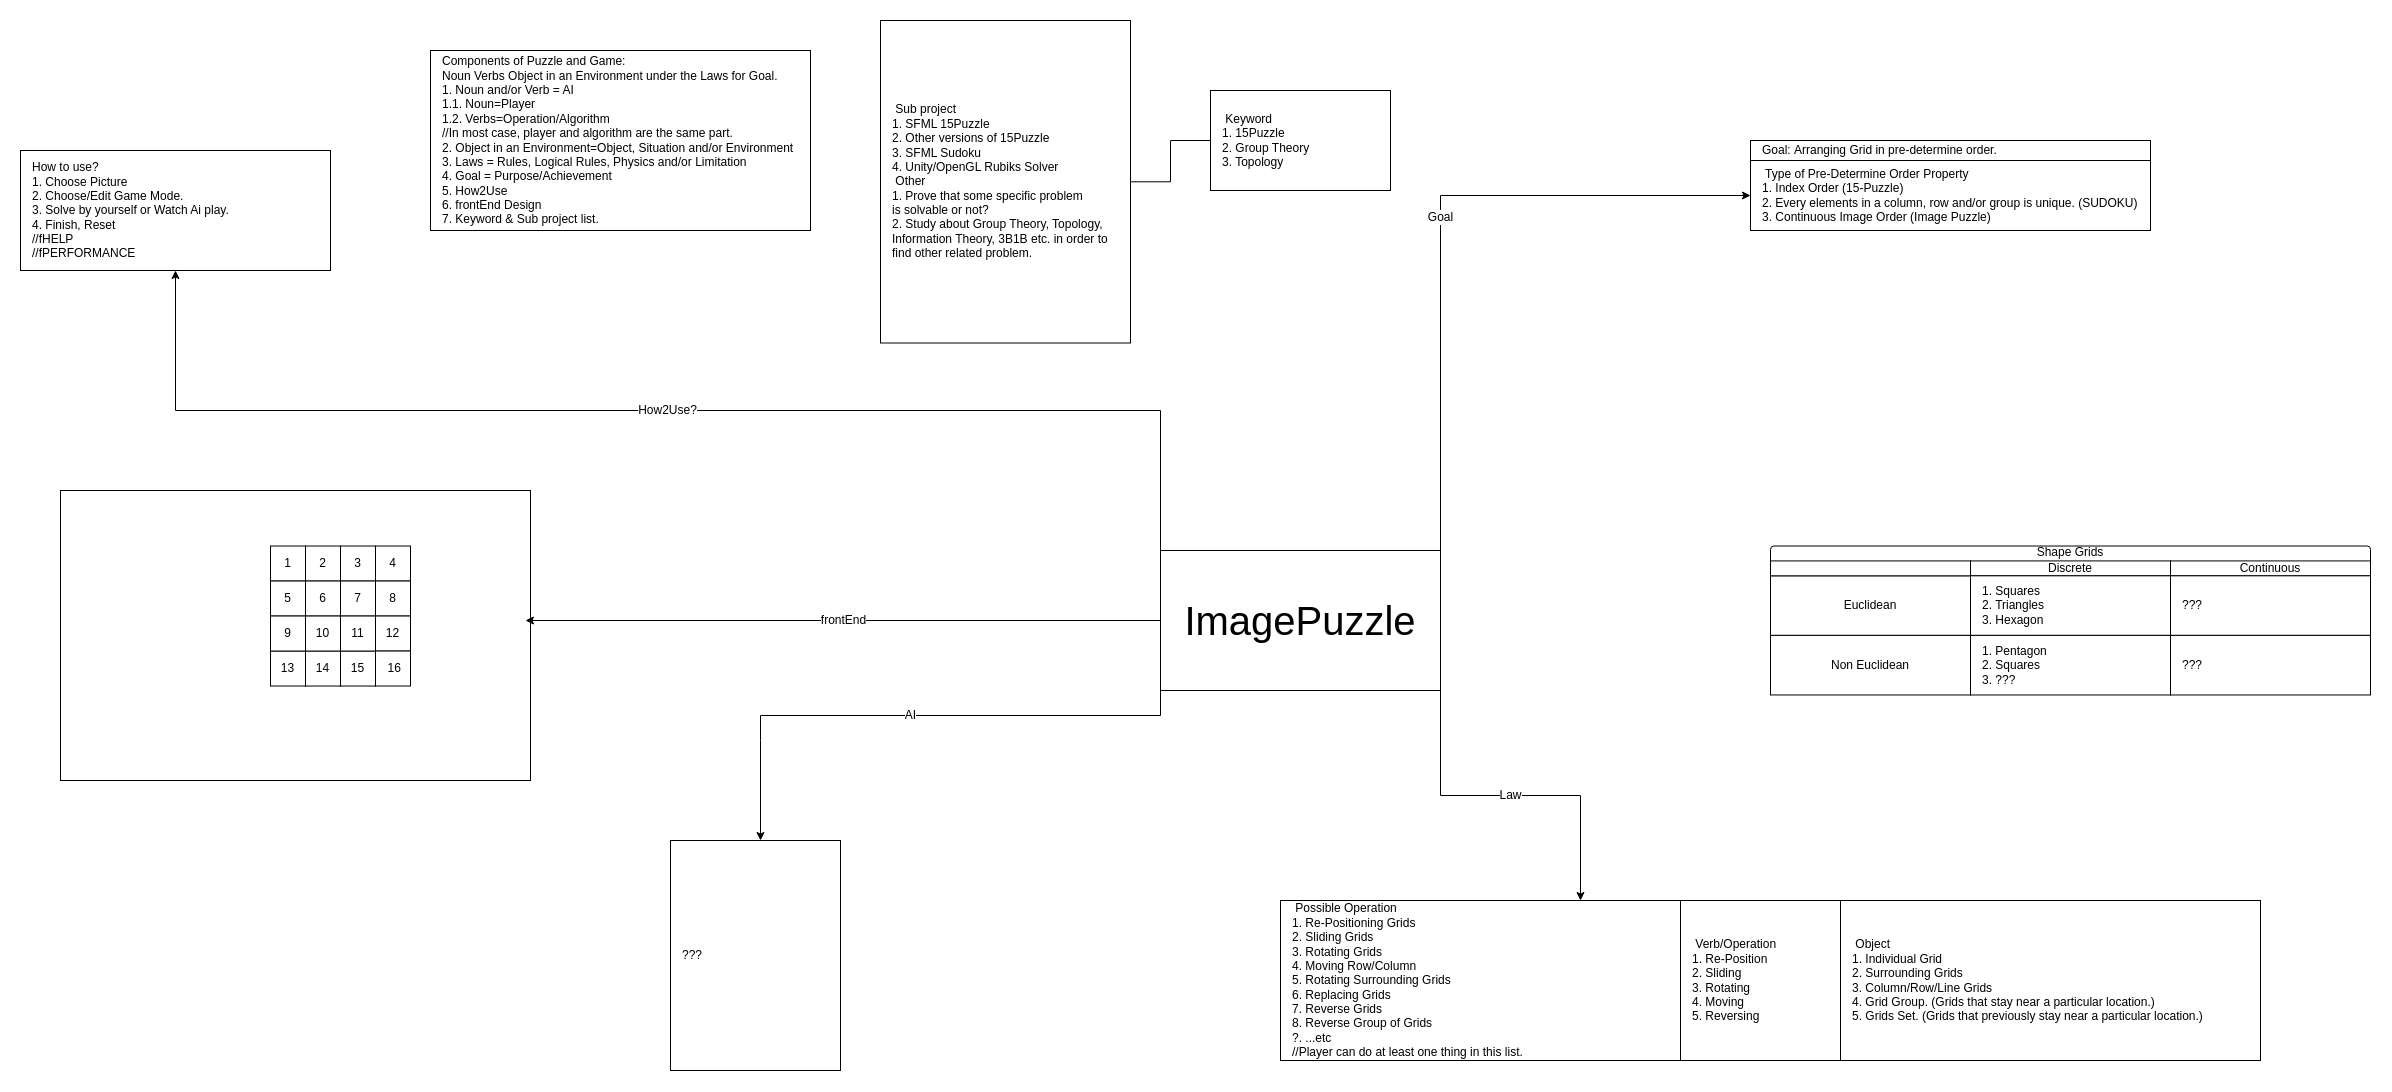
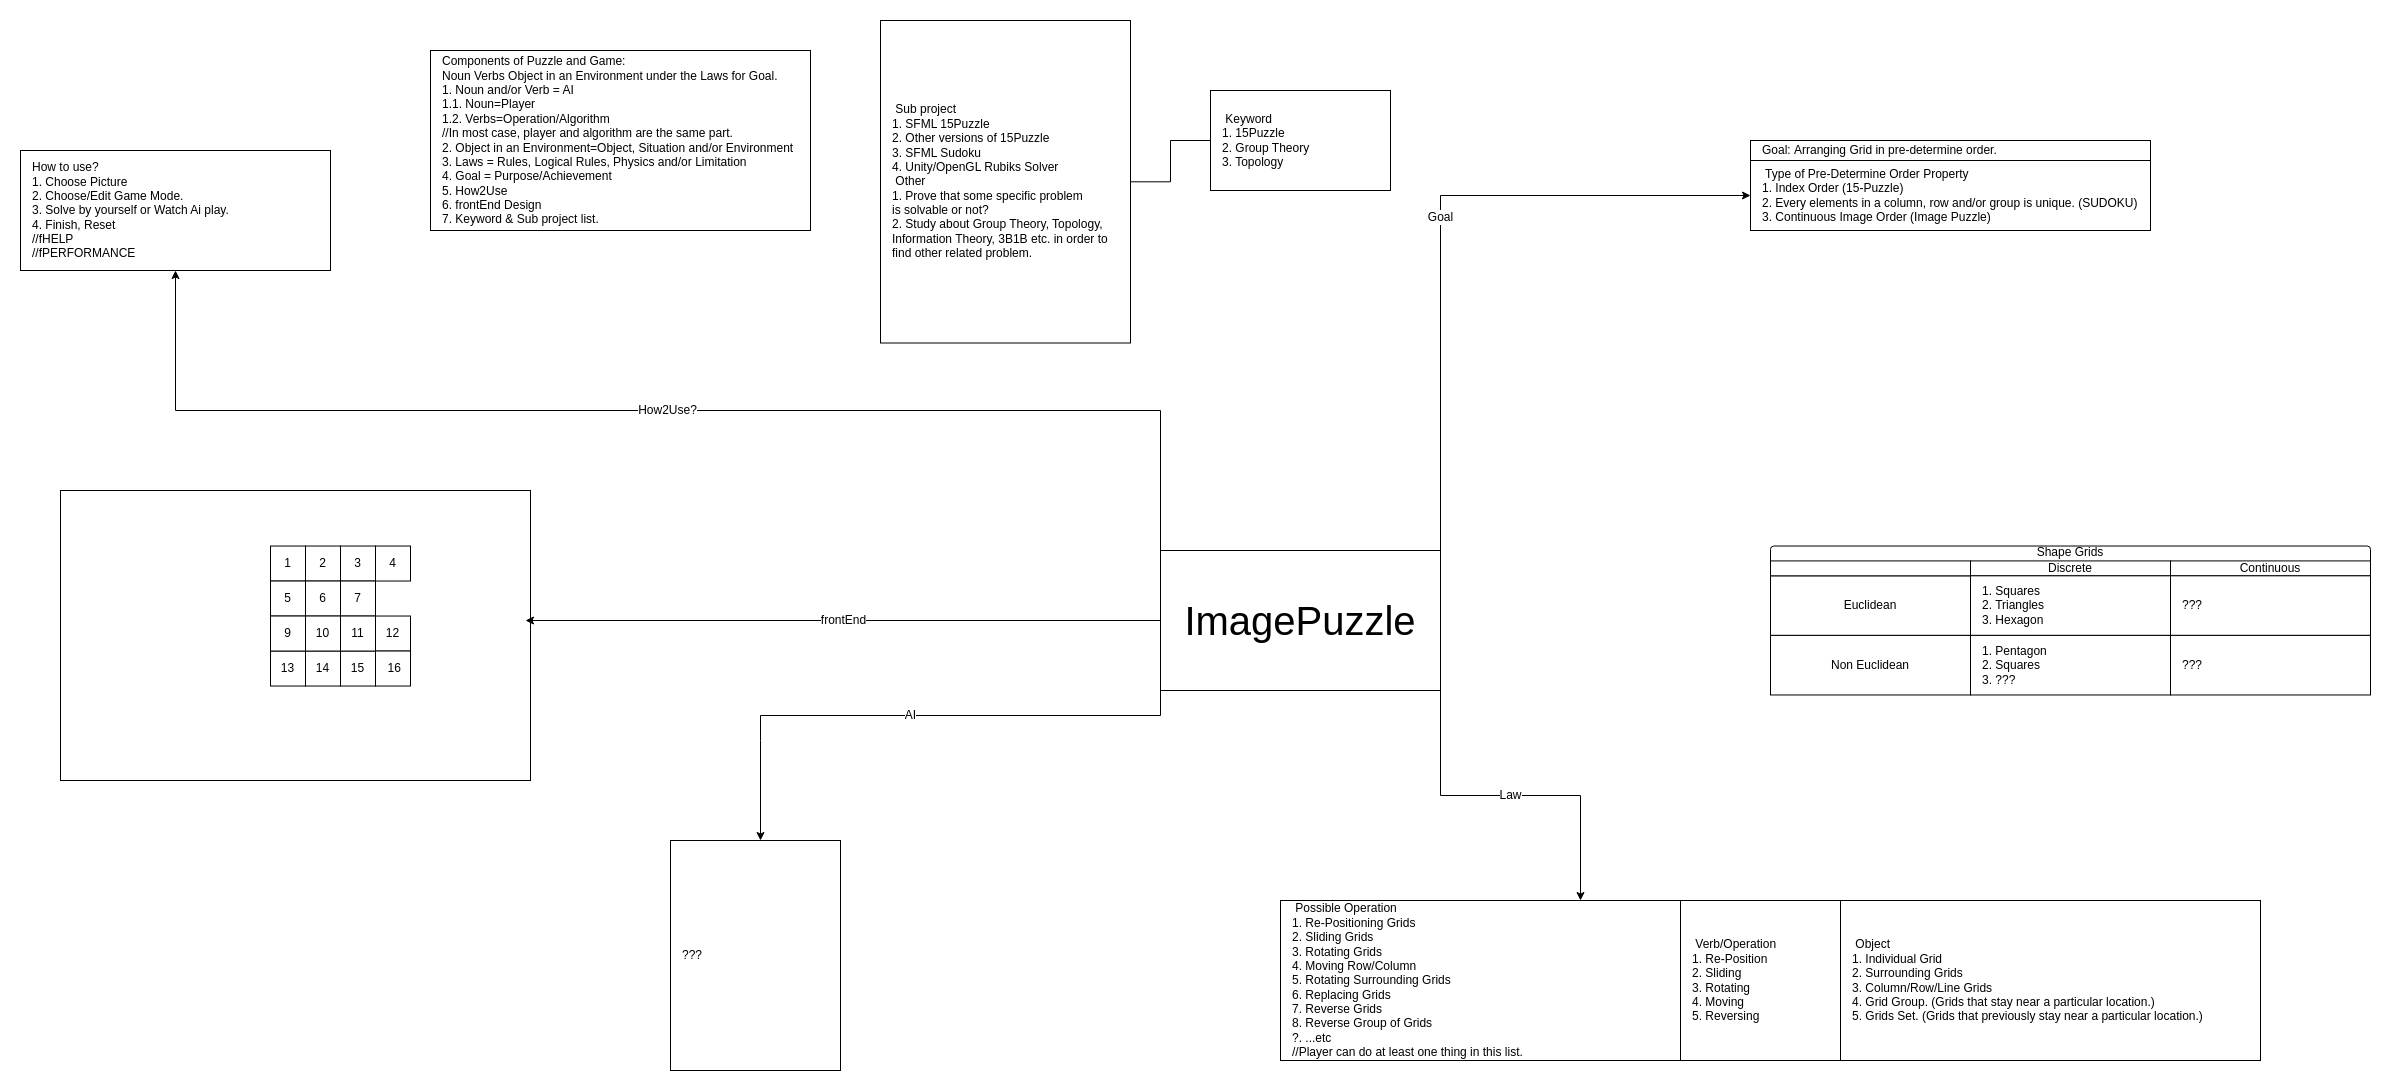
(393, 599) -> none
